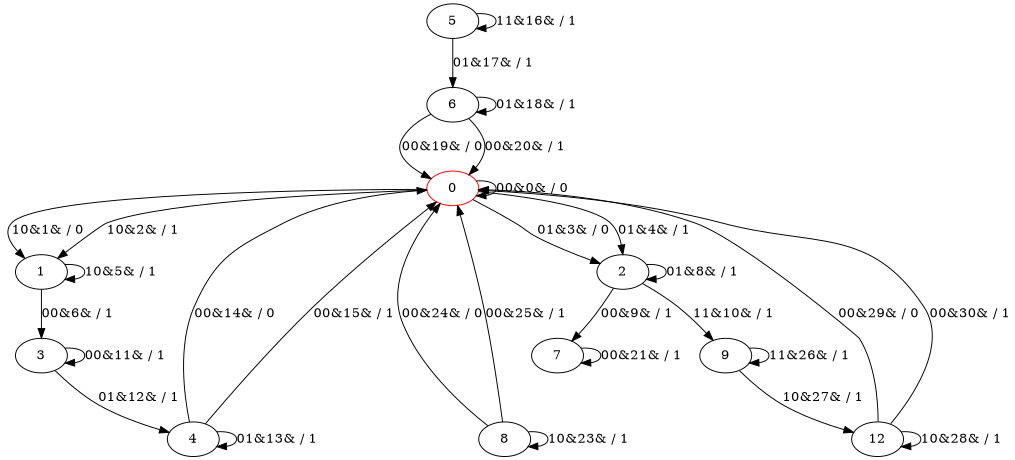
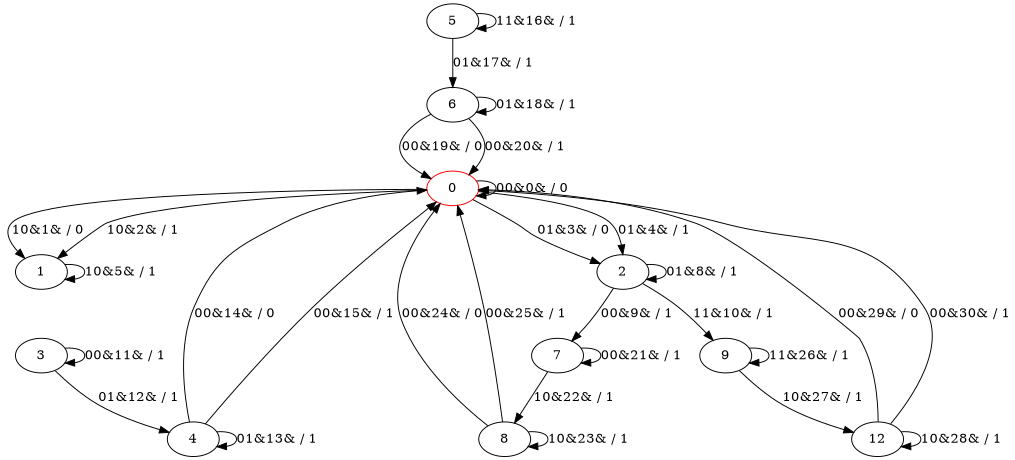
(41, 309) -> none
none -> (534, 393)
